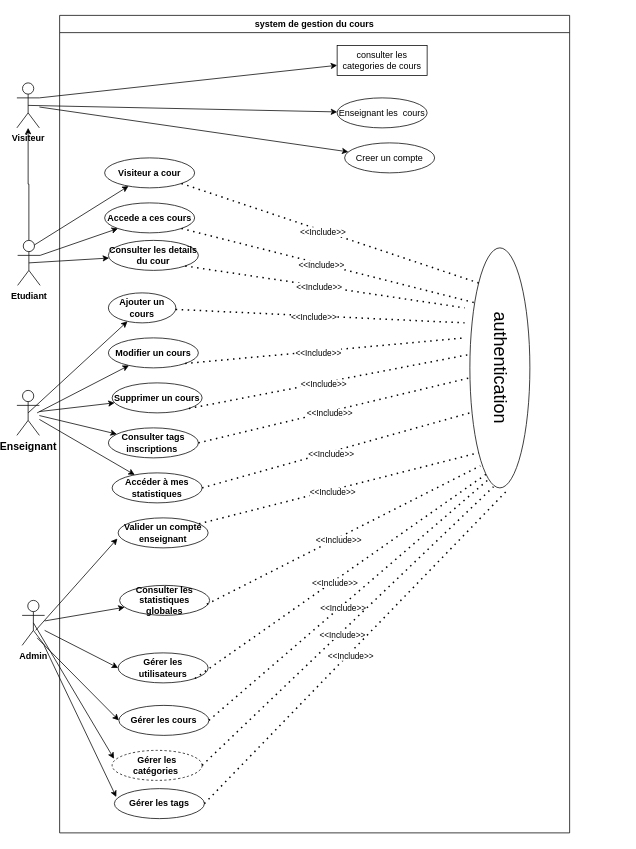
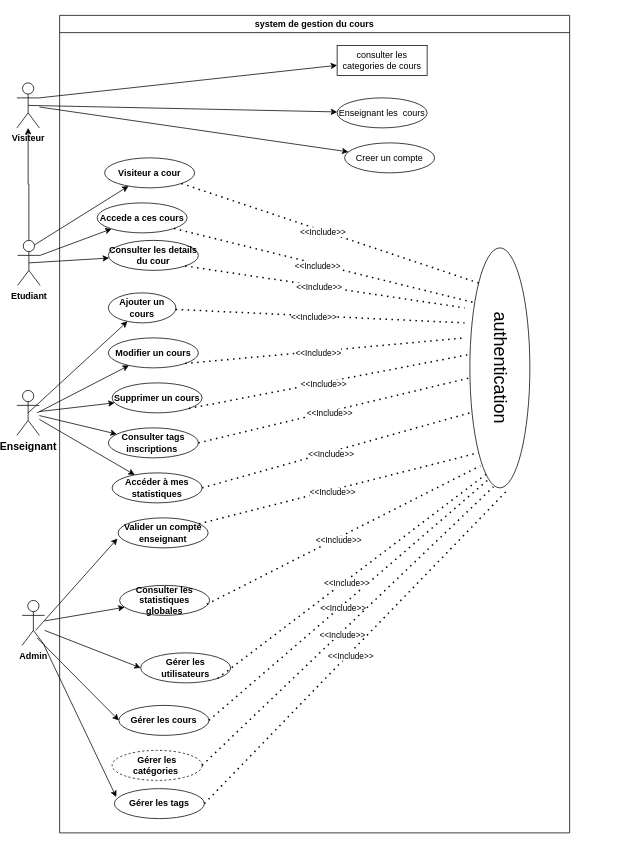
(150, 218) -> (142, 218)
(163, 668) -> (186, 668)
(82, 705) -> none
